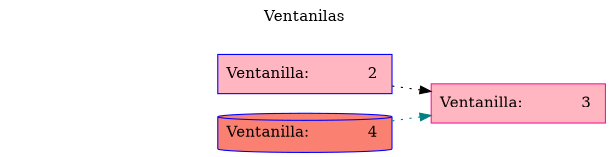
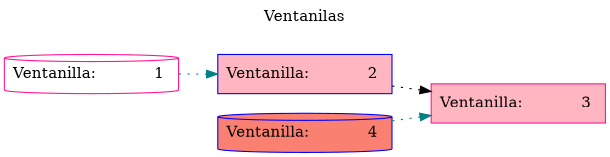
none -> (91, 74)
